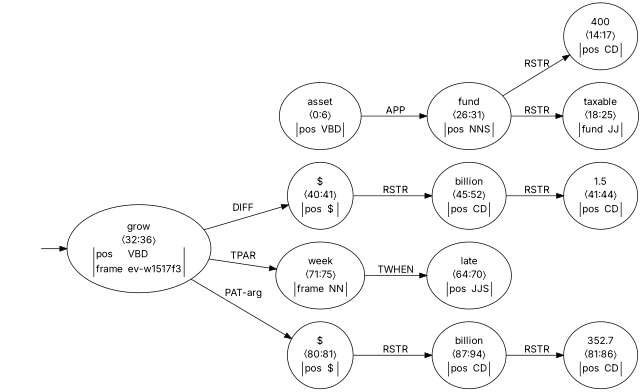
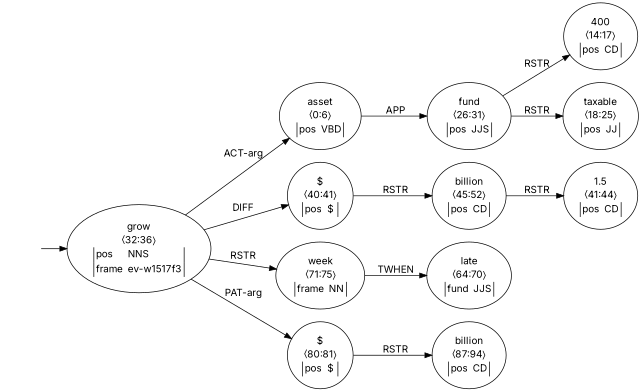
(480, 129) -> (480, 129)
(593, 129) -> (593, 129)
none -> (234, 179)
(138, 254) -> (139, 254)
(243, 256) -> (243, 256)
(458, 289) -> (458, 289)
(601, 355) -> none
